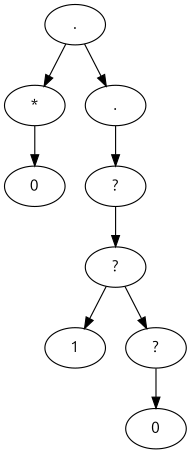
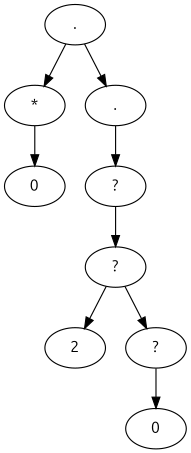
(75, 348) -> (75, 348)
